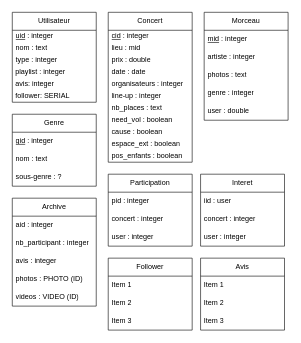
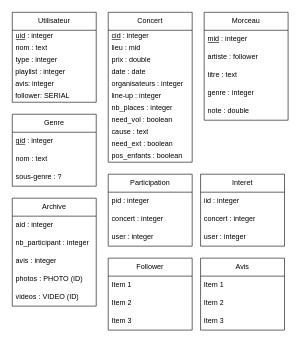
(237, 57) -> (239, 57)
(231, 75) -> (228, 75)
(140, 108) -> (146, 108)
(230, 111) -> (230, 111)
(138, 132) -> (133, 132)
(148, 144) -> (144, 144)
(220, 201) -> (225, 201)
